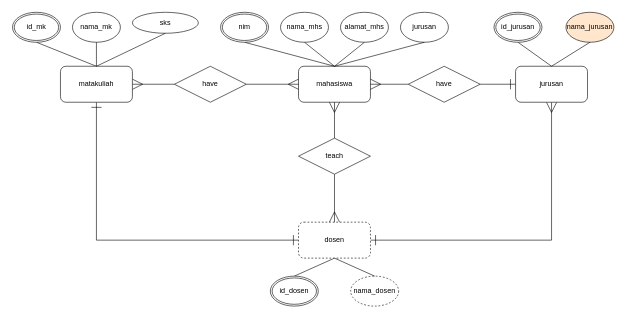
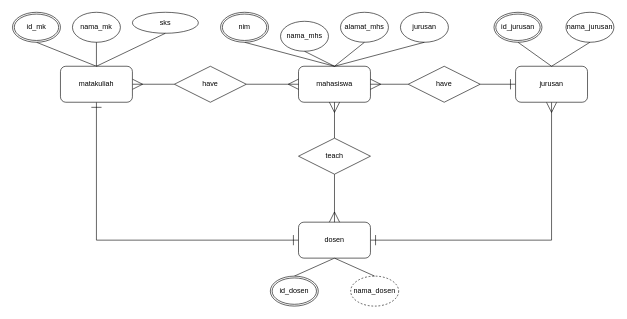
(305, 27) -> (305, 36)
(590, 27) -> (590, 27)
(335, 240) -> (335, 240)
